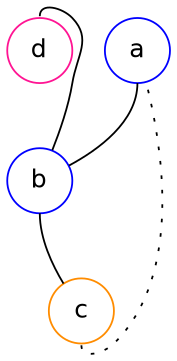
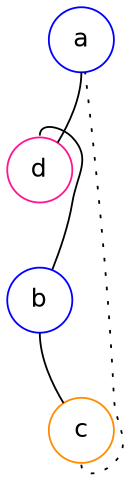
(114, 133) -> (74, 109)
